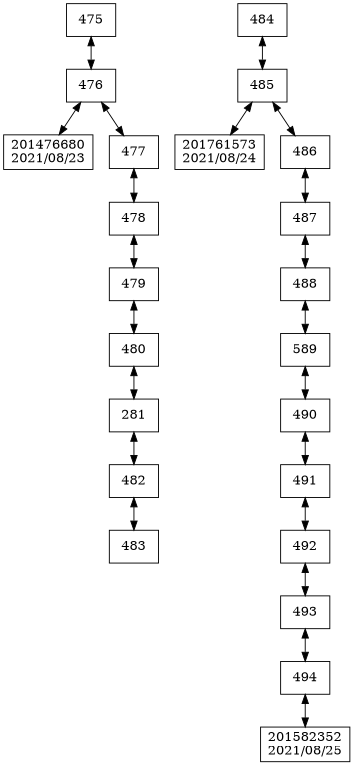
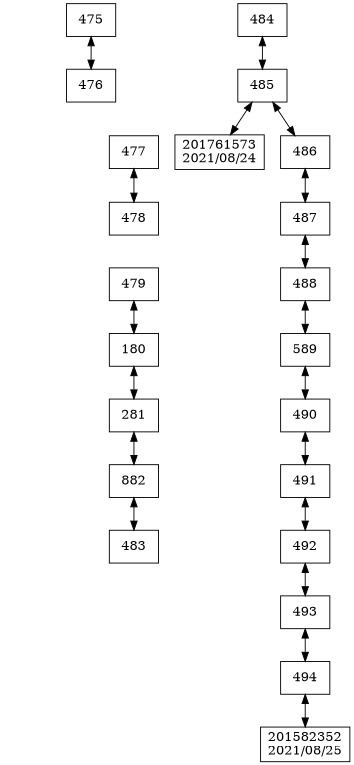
(113, 119) -> none
(48, 152) -> none
(134, 251) -> none
(134, 350) -> (134, 350)
(134, 481) -> (134, 481)
